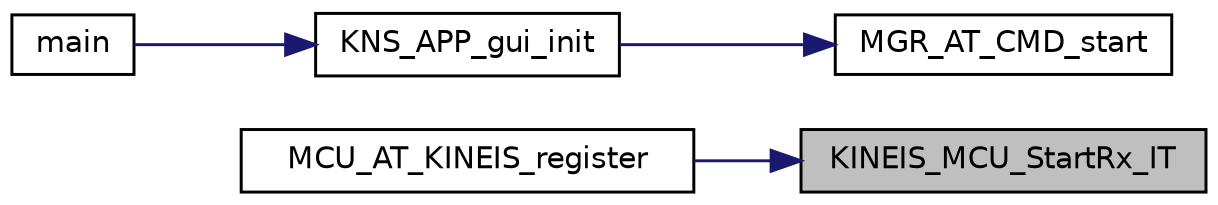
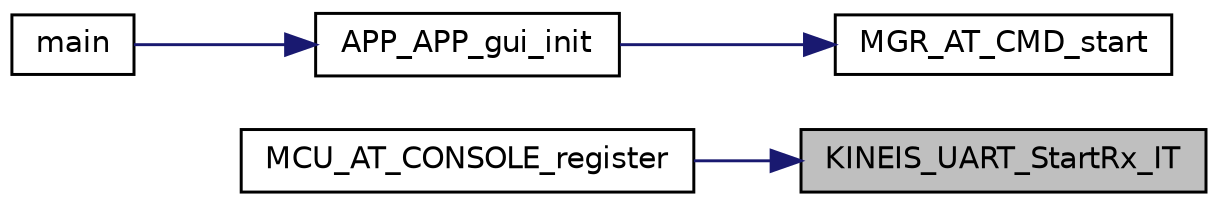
(468, 45) -> (468, 45)
(468, 161) -> (468, 161)
(1004, 161) -> (1004, 161)
